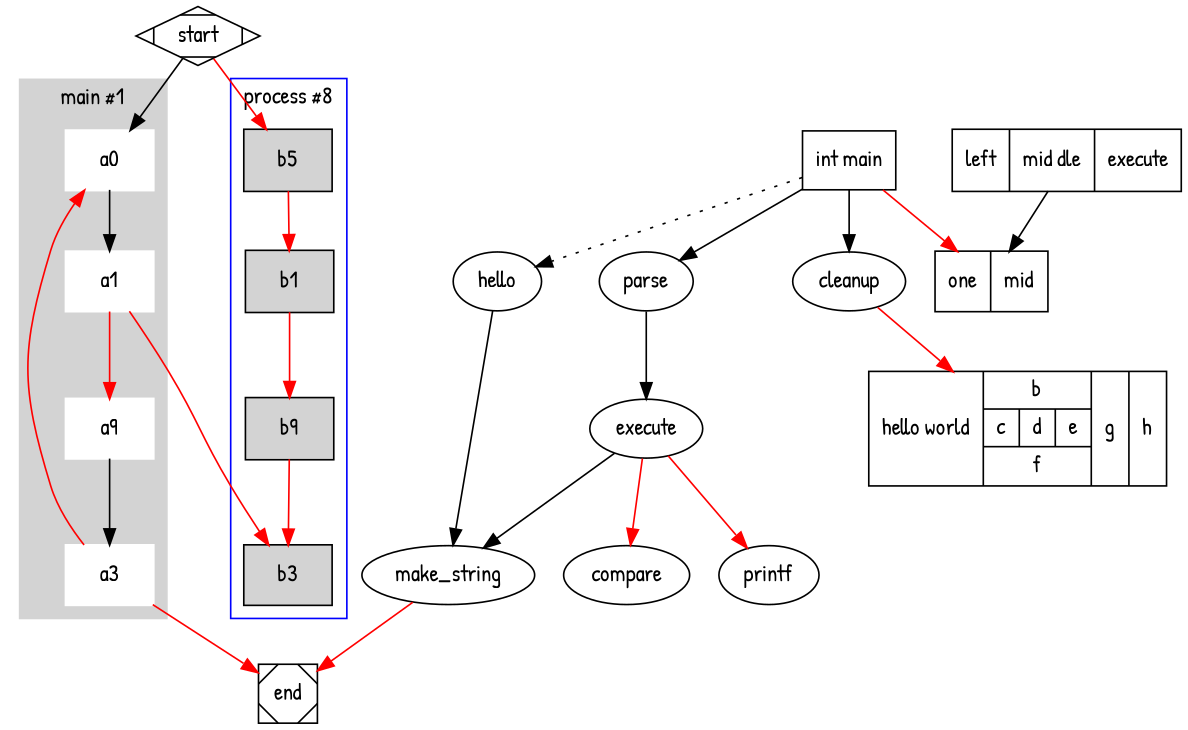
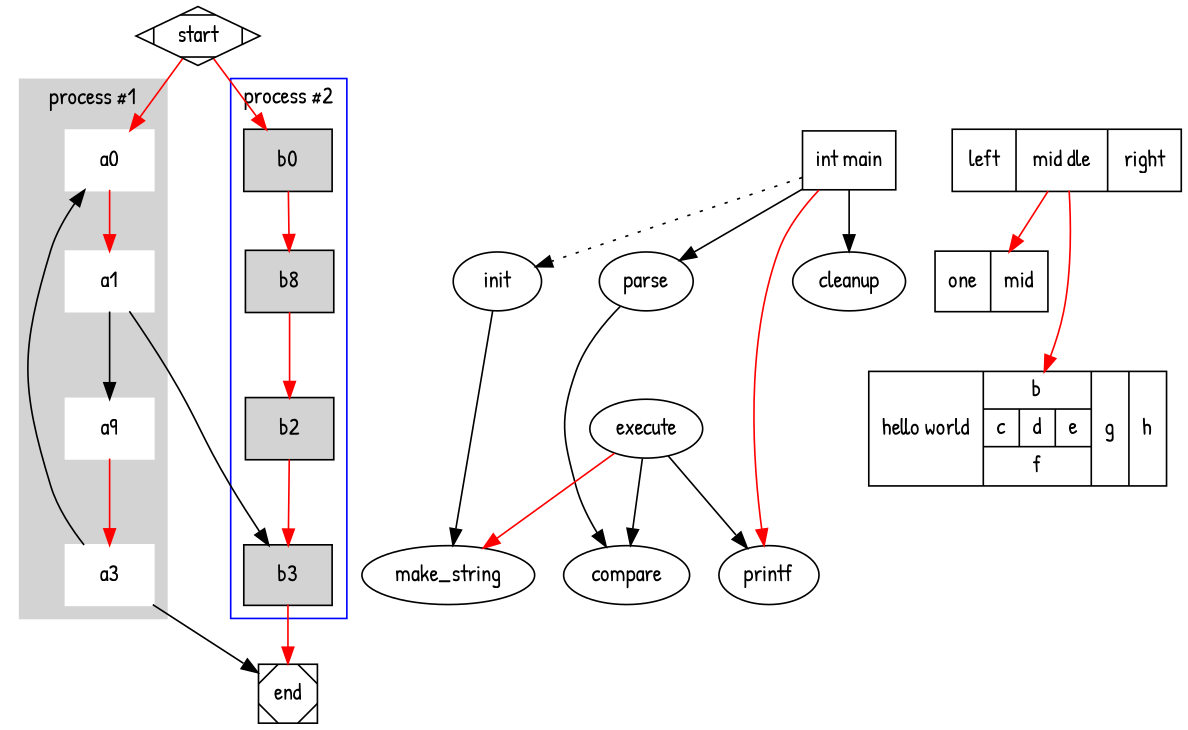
(156, 95) -> (156, 95)
(289, 97) -> (289, 97)
(93, 98) -> (93, 98)
(288, 160) -> (288, 160)
(1138, 160) -> (1144, 160)
(110, 212) -> (110, 212)
(1033, 214) -> (1033, 214)
(914, 215) -> (757, 352)
(290, 281) -> (290, 281)
(497, 281) -> (497, 281)
(909, 334) -> (1069, 274)
(110, 347) -> (110, 347)
(646, 347) -> (565, 415)
(31, 403) -> (31, 403)
(196, 421) -> (196, 421)
(290, 429) -> (290, 429)
(110, 494) -> (110, 494)
(638, 494) -> (638, 494)
(702, 495) -> (702, 495)
(556, 496) -> (556, 496)
(372, 632) -> (288, 629)
(198, 634) -> (198, 634)
